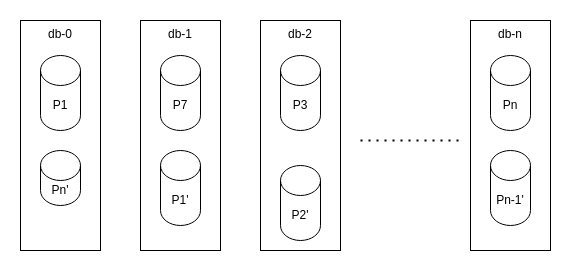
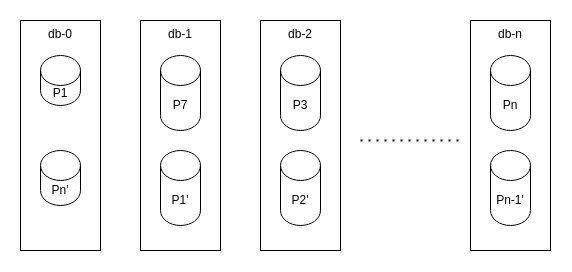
(61, 93) -> (61, 81)
(301, 203) -> (301, 188)
